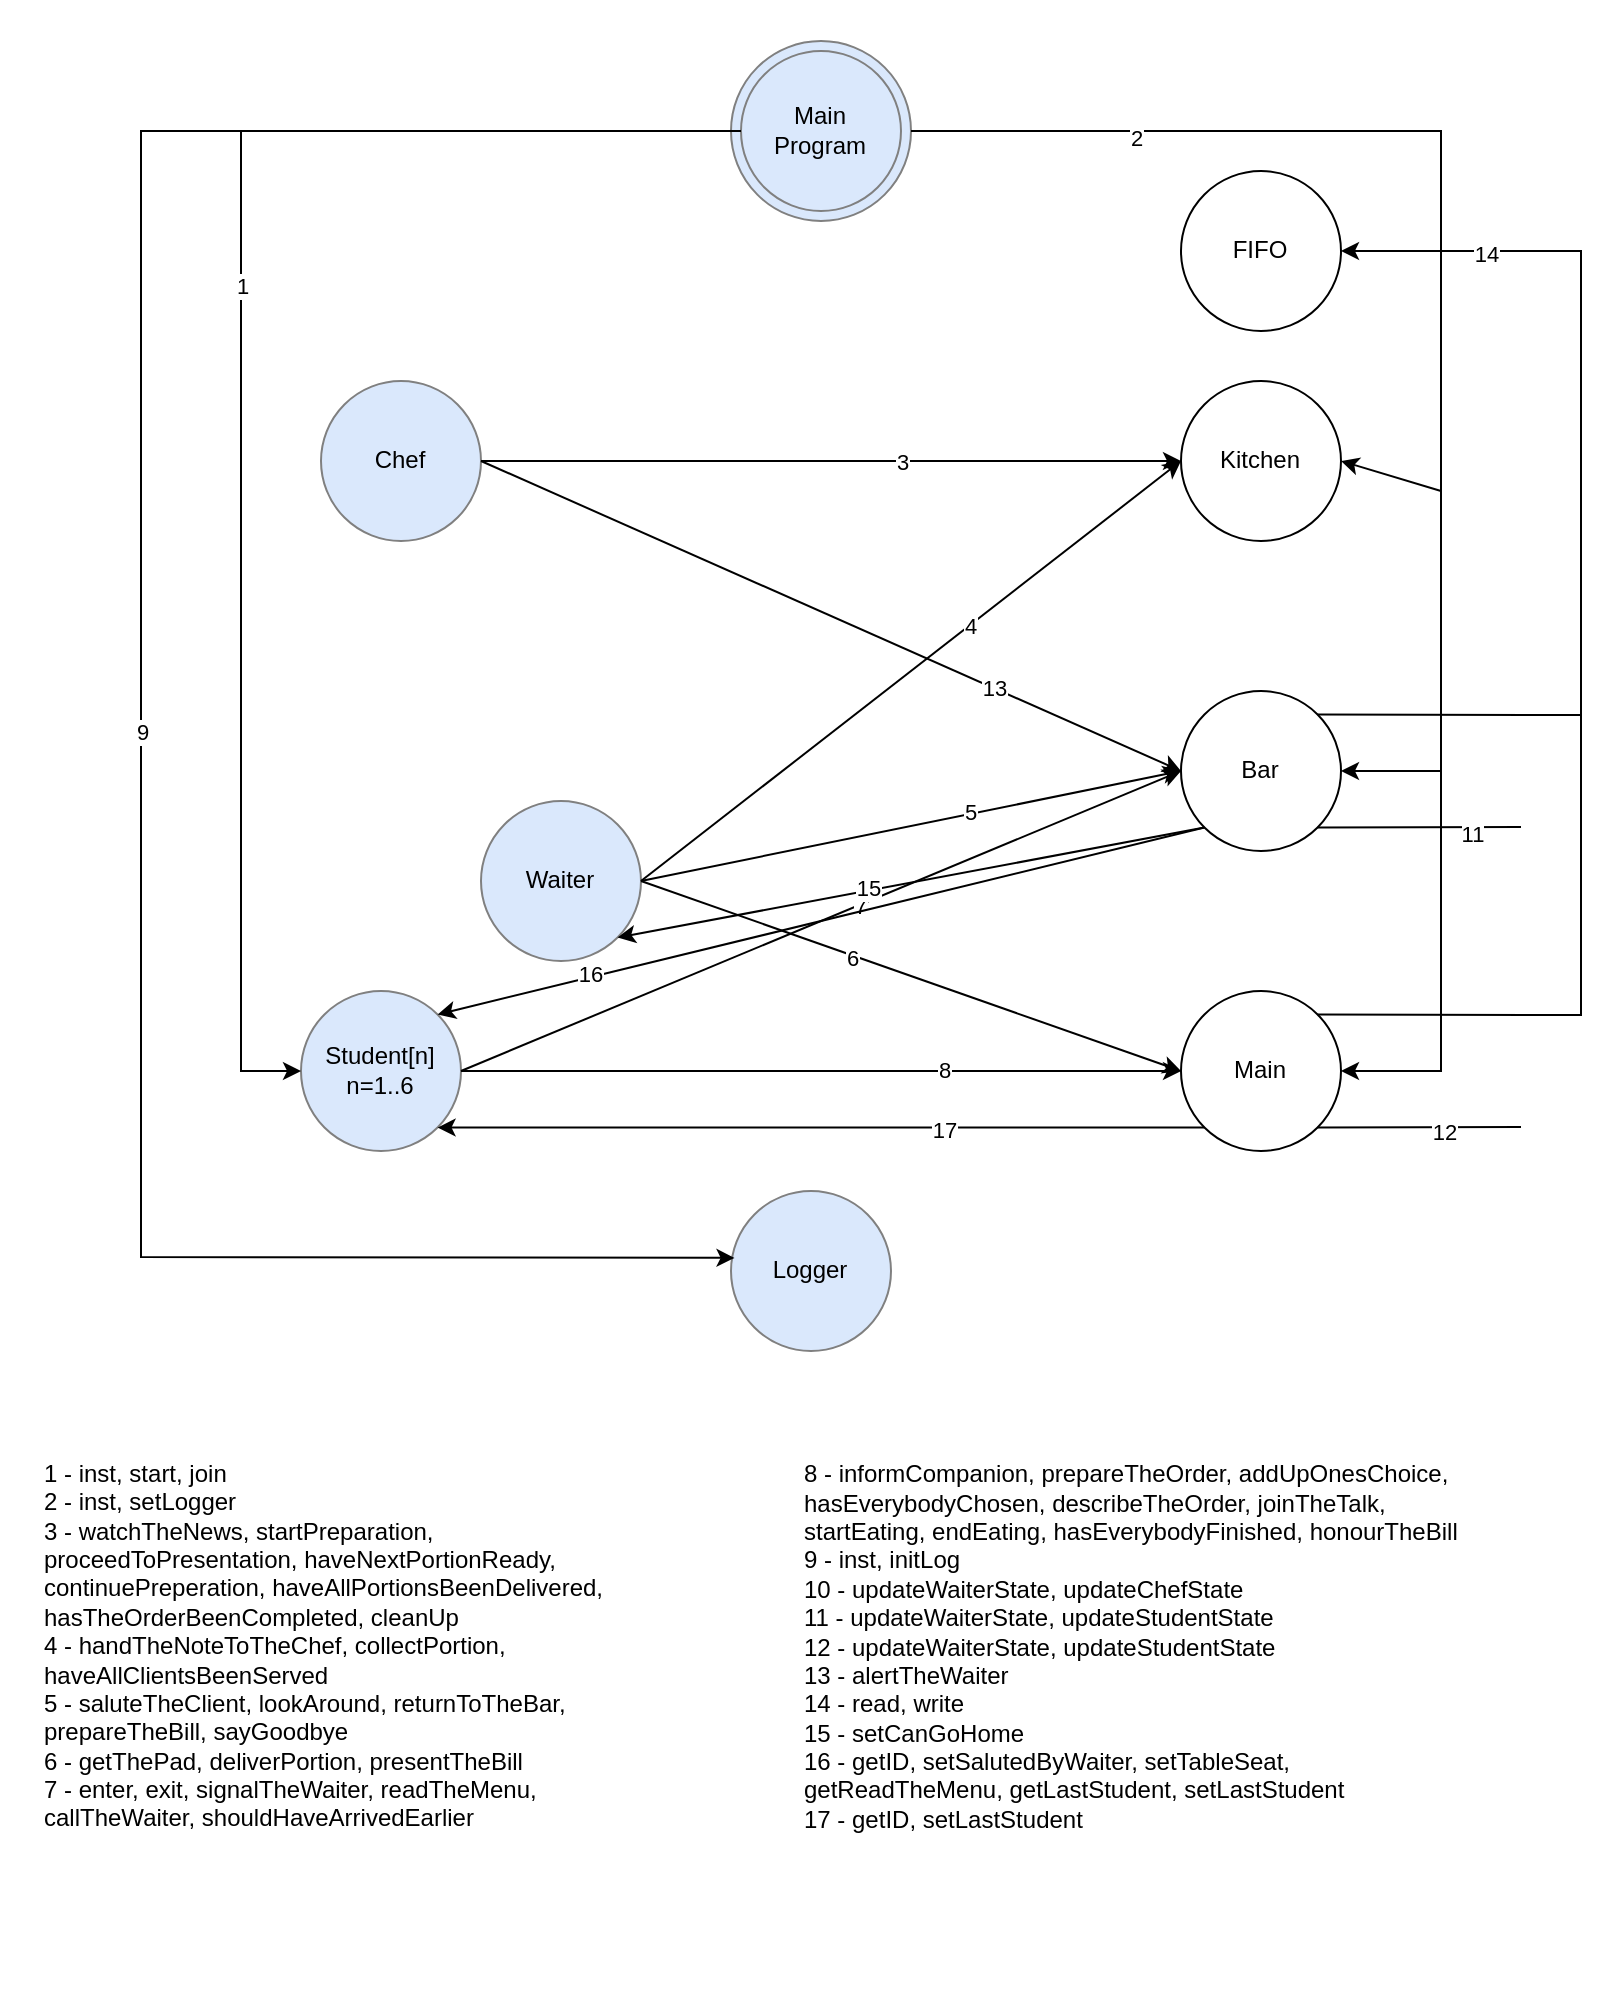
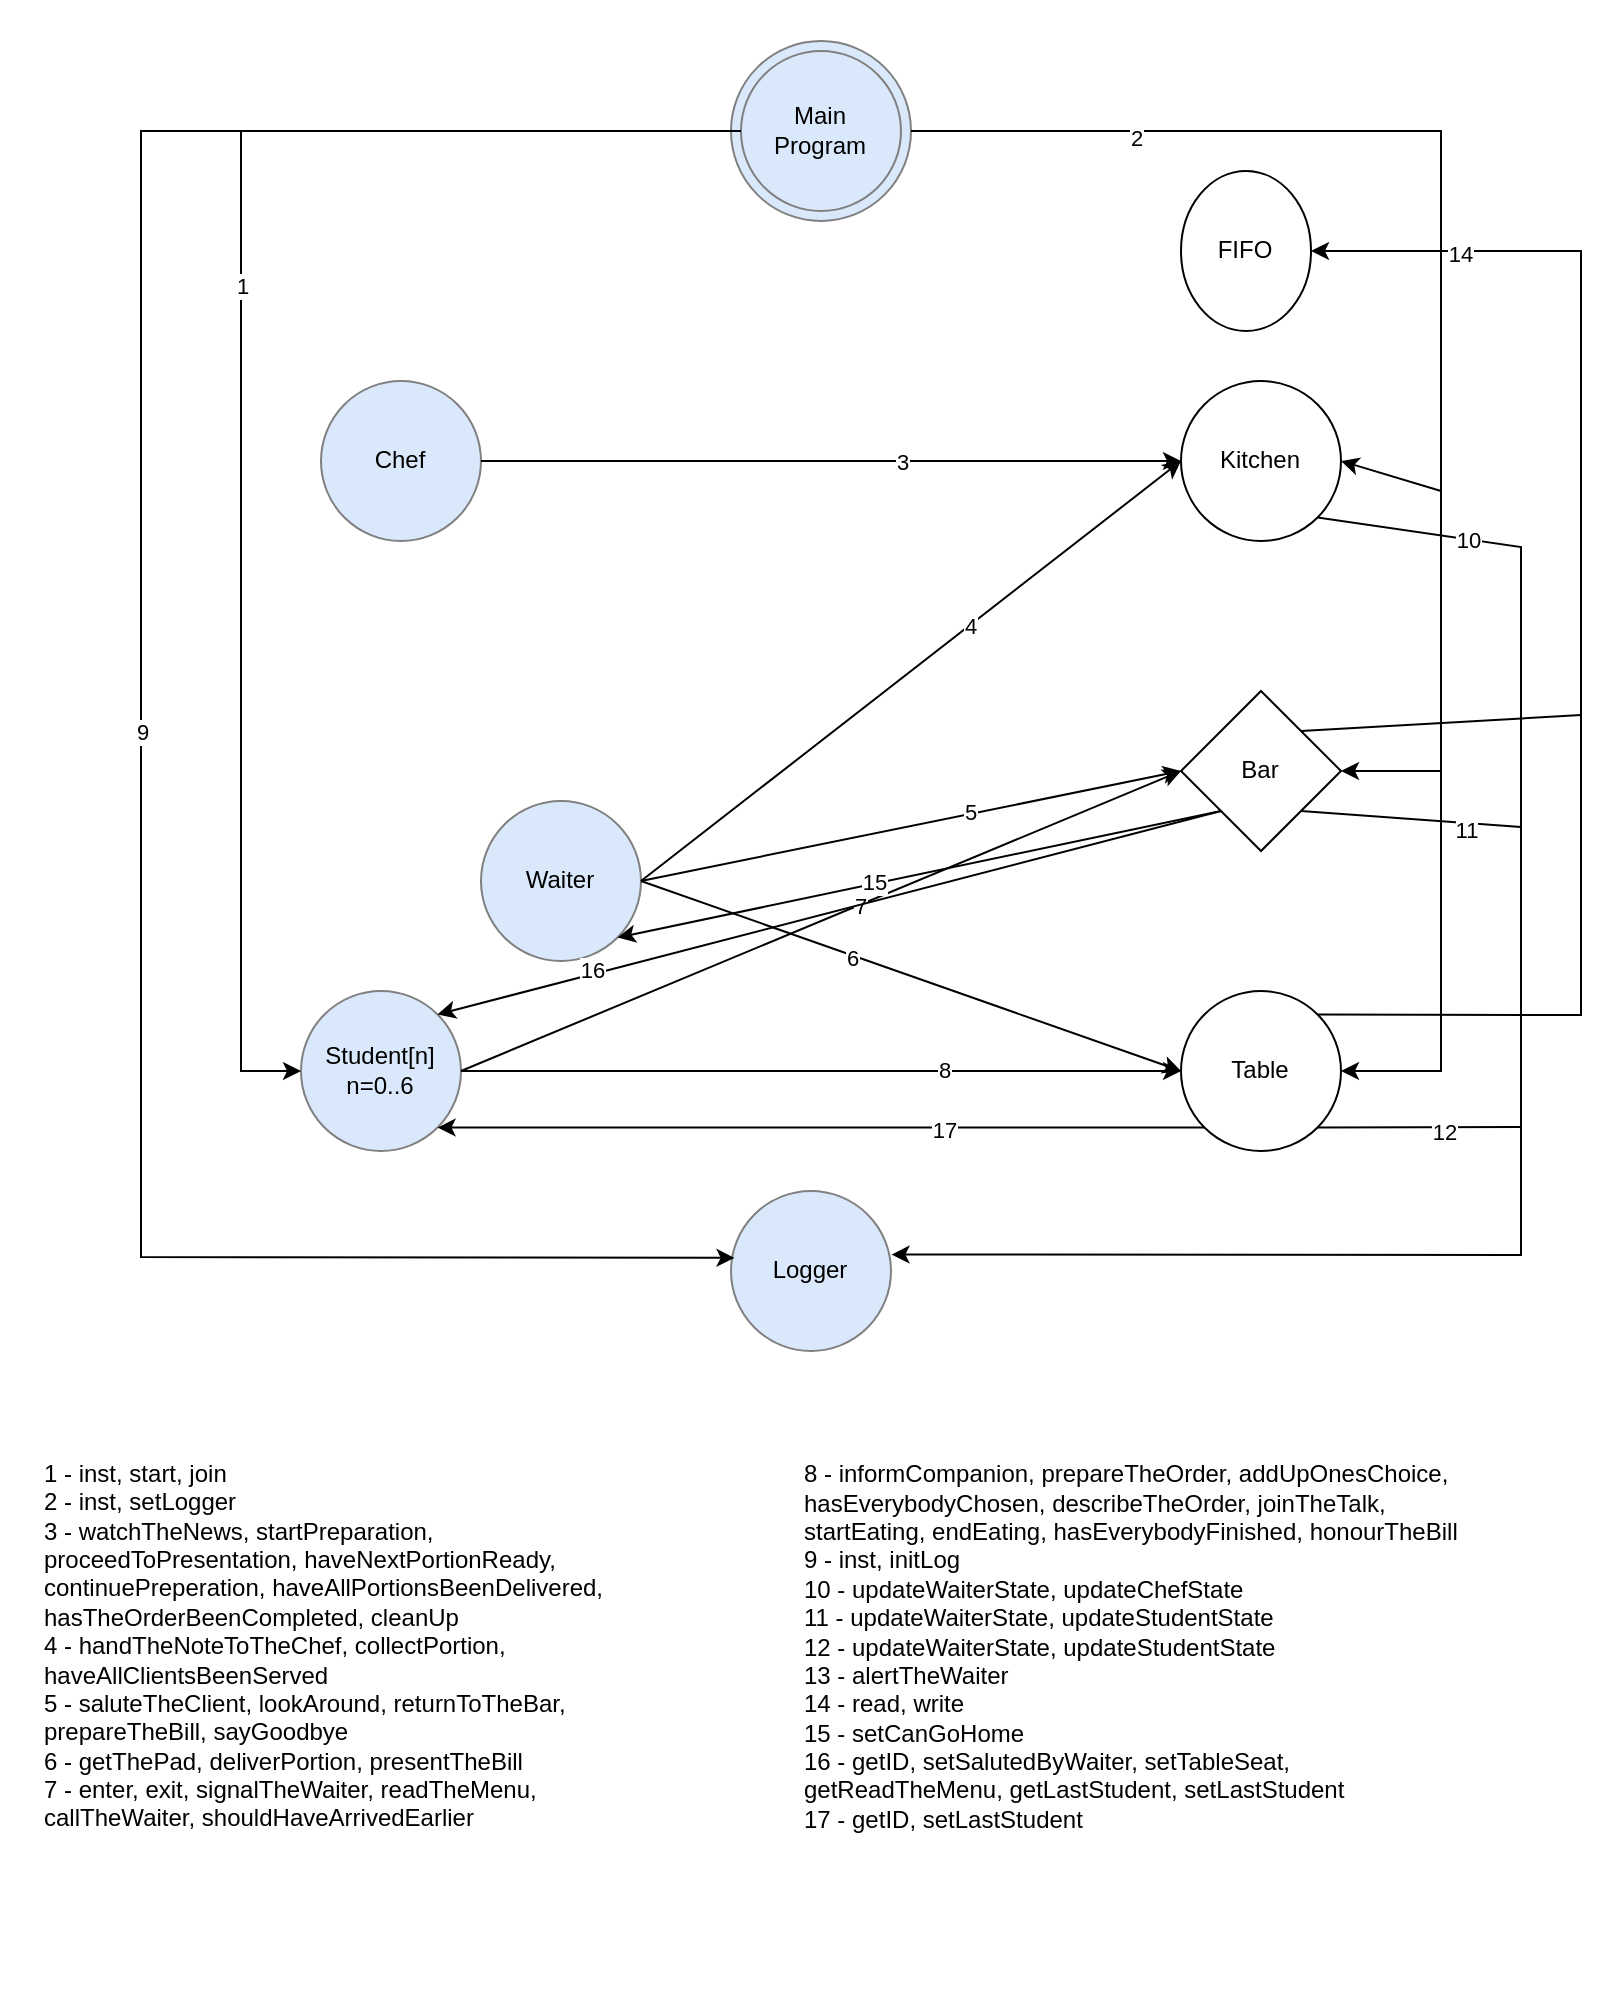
(1261, 251) -> (1246, 251)
(705, 560) -> none
(1261, 771) -> (1261, 771)
(381, 1071) -> (381, 1071)
(1261, 1071) -> (1261, 1071)
none -> (1480, 1255)
